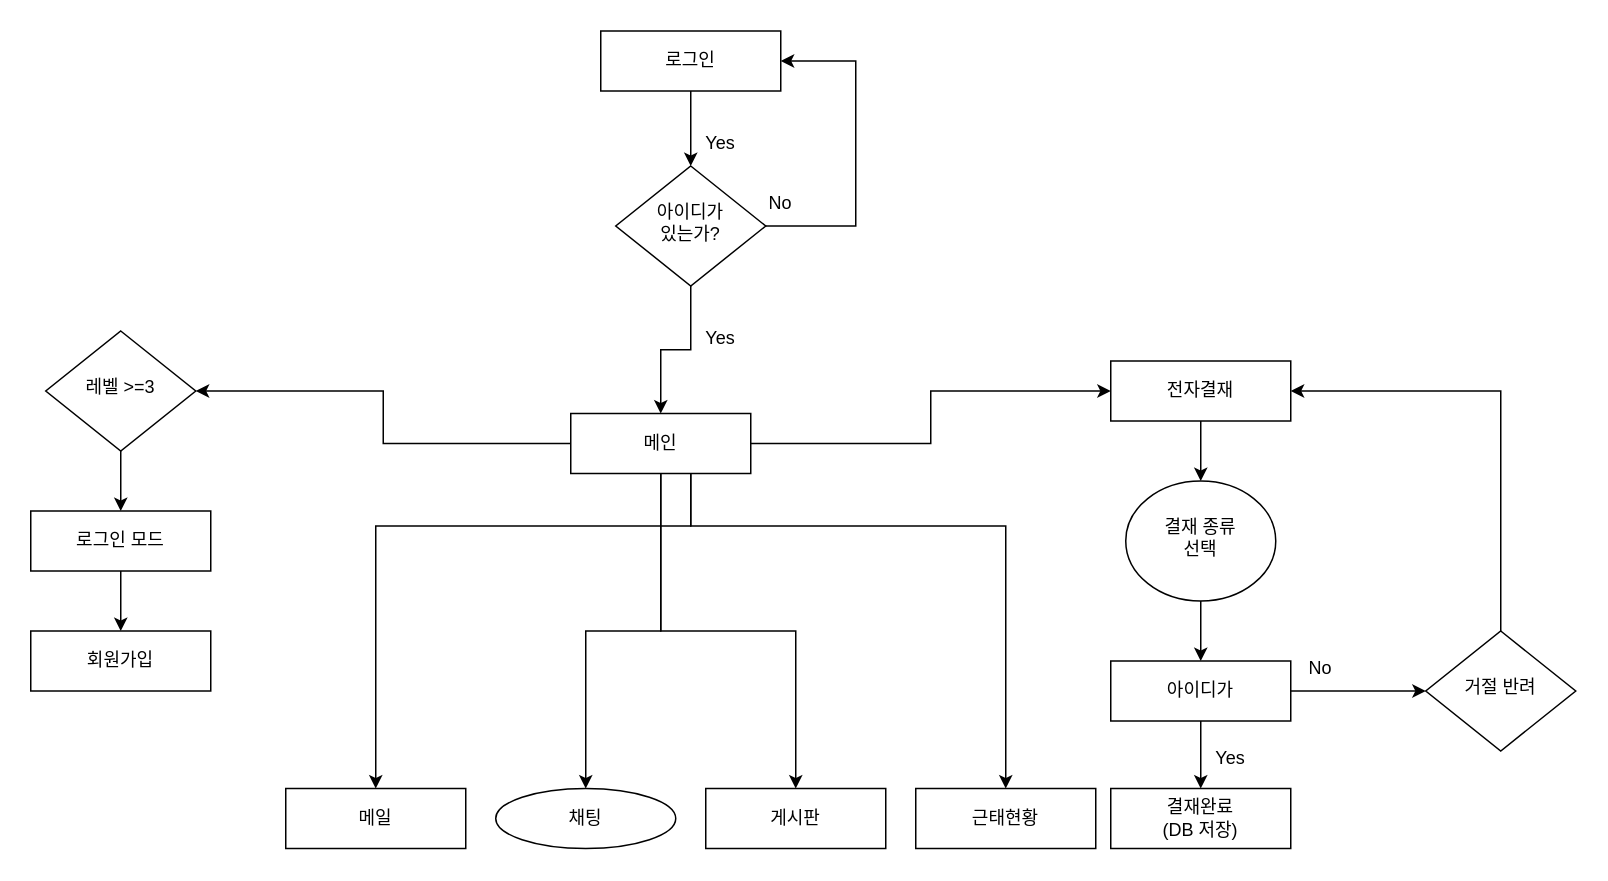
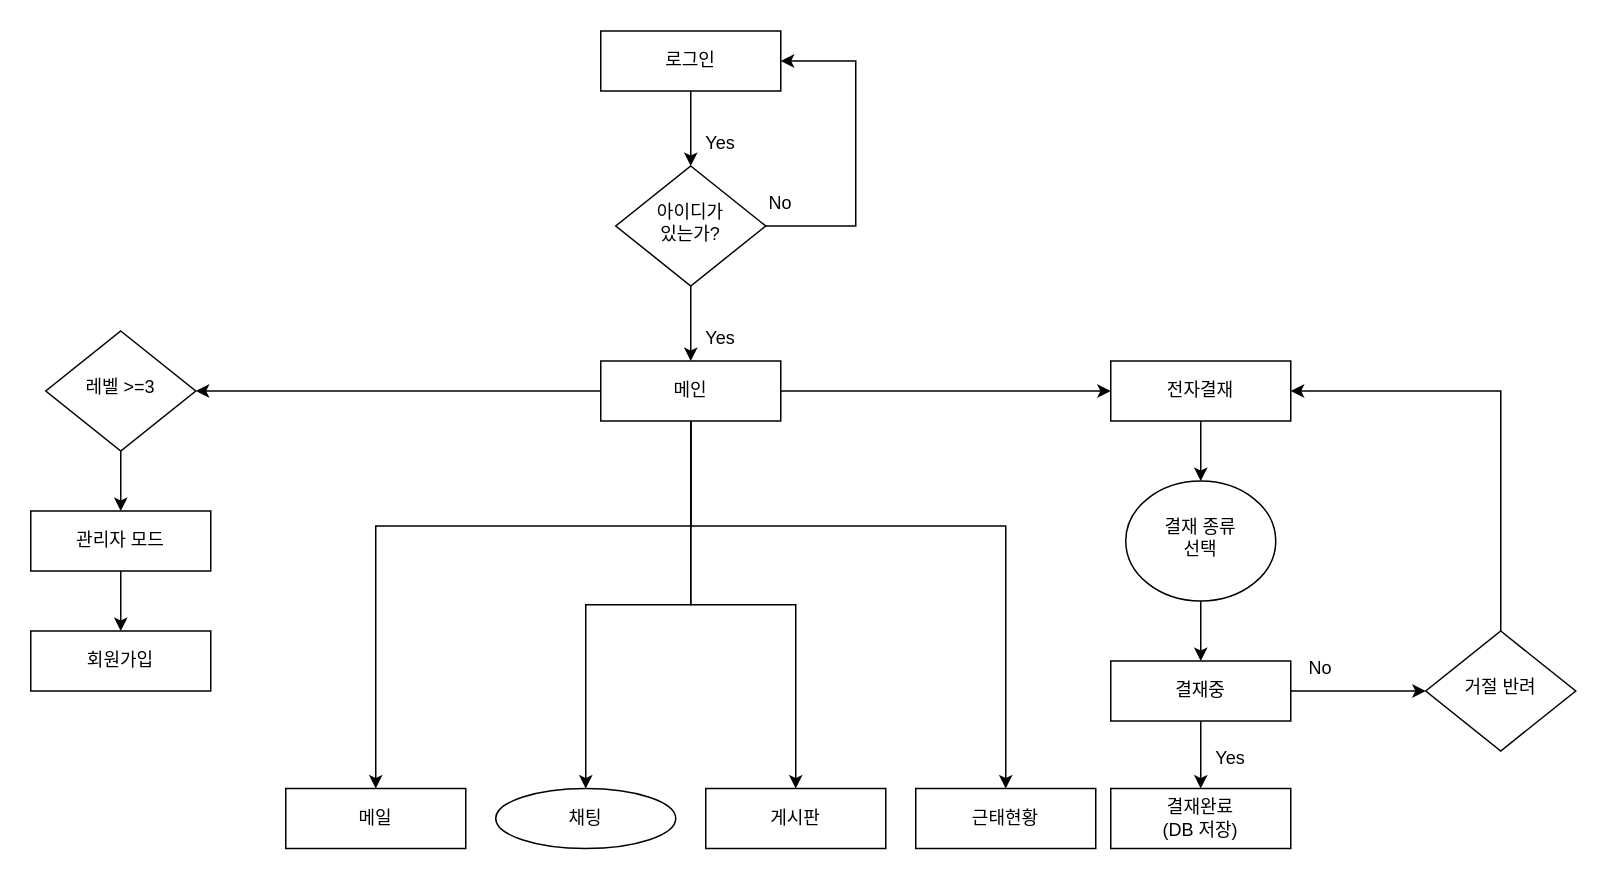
(661, 443) -> (691, 391)
(121, 541) -> (121, 541)
(1201, 691) -> (1201, 691)
